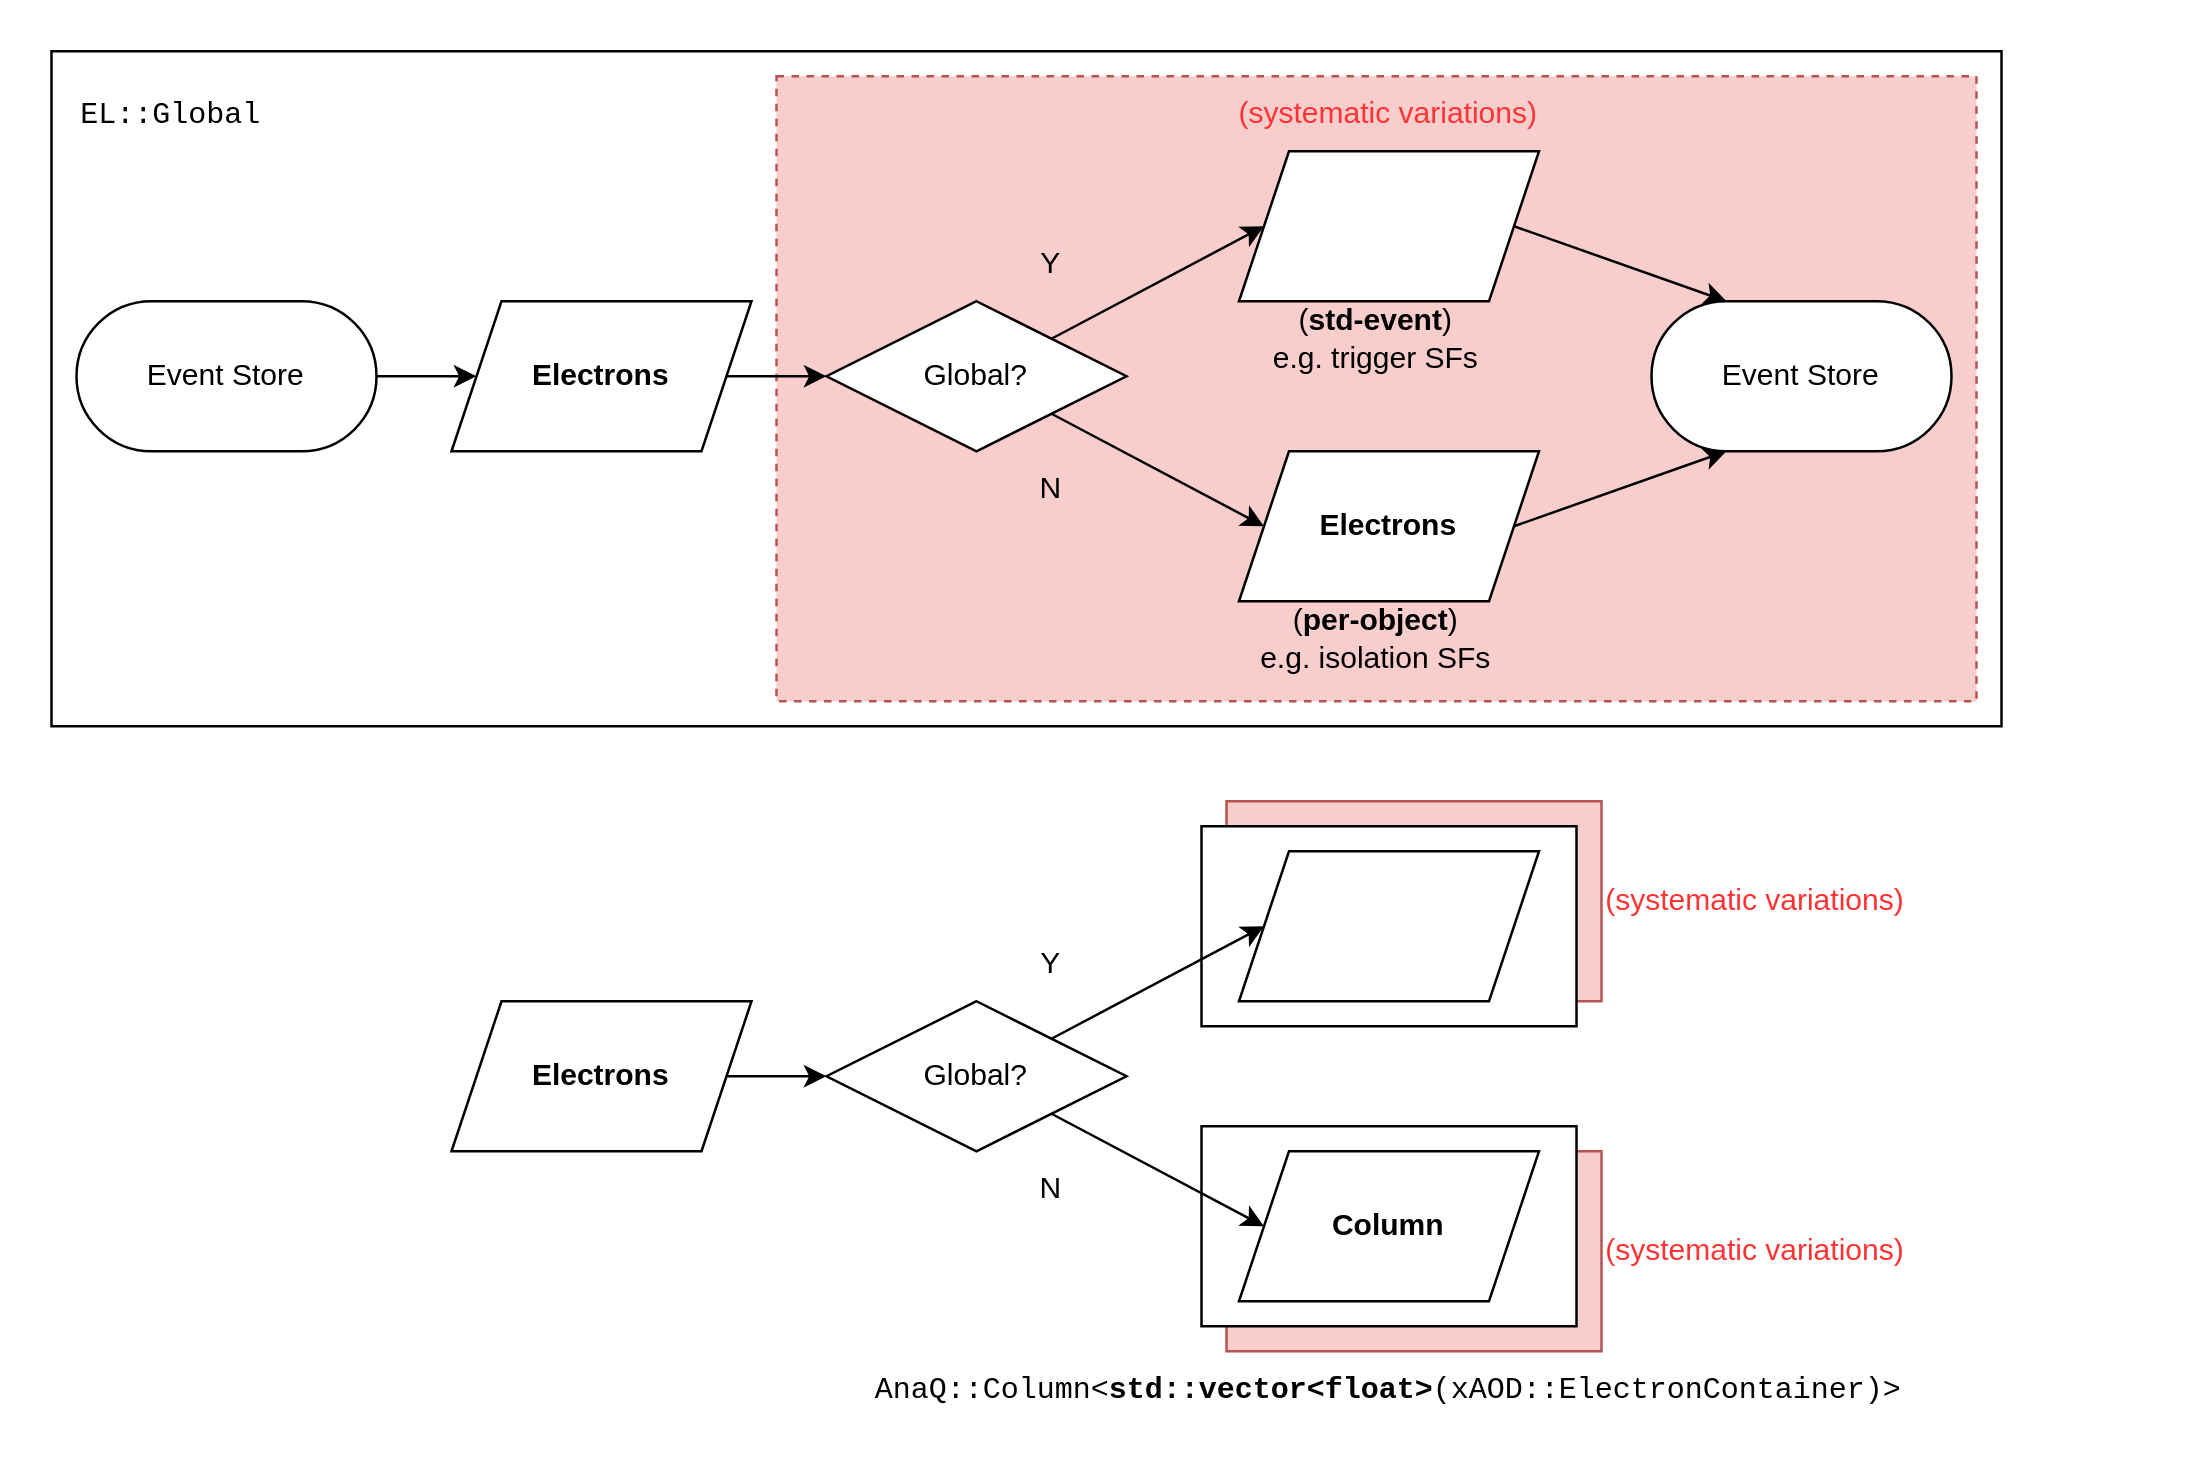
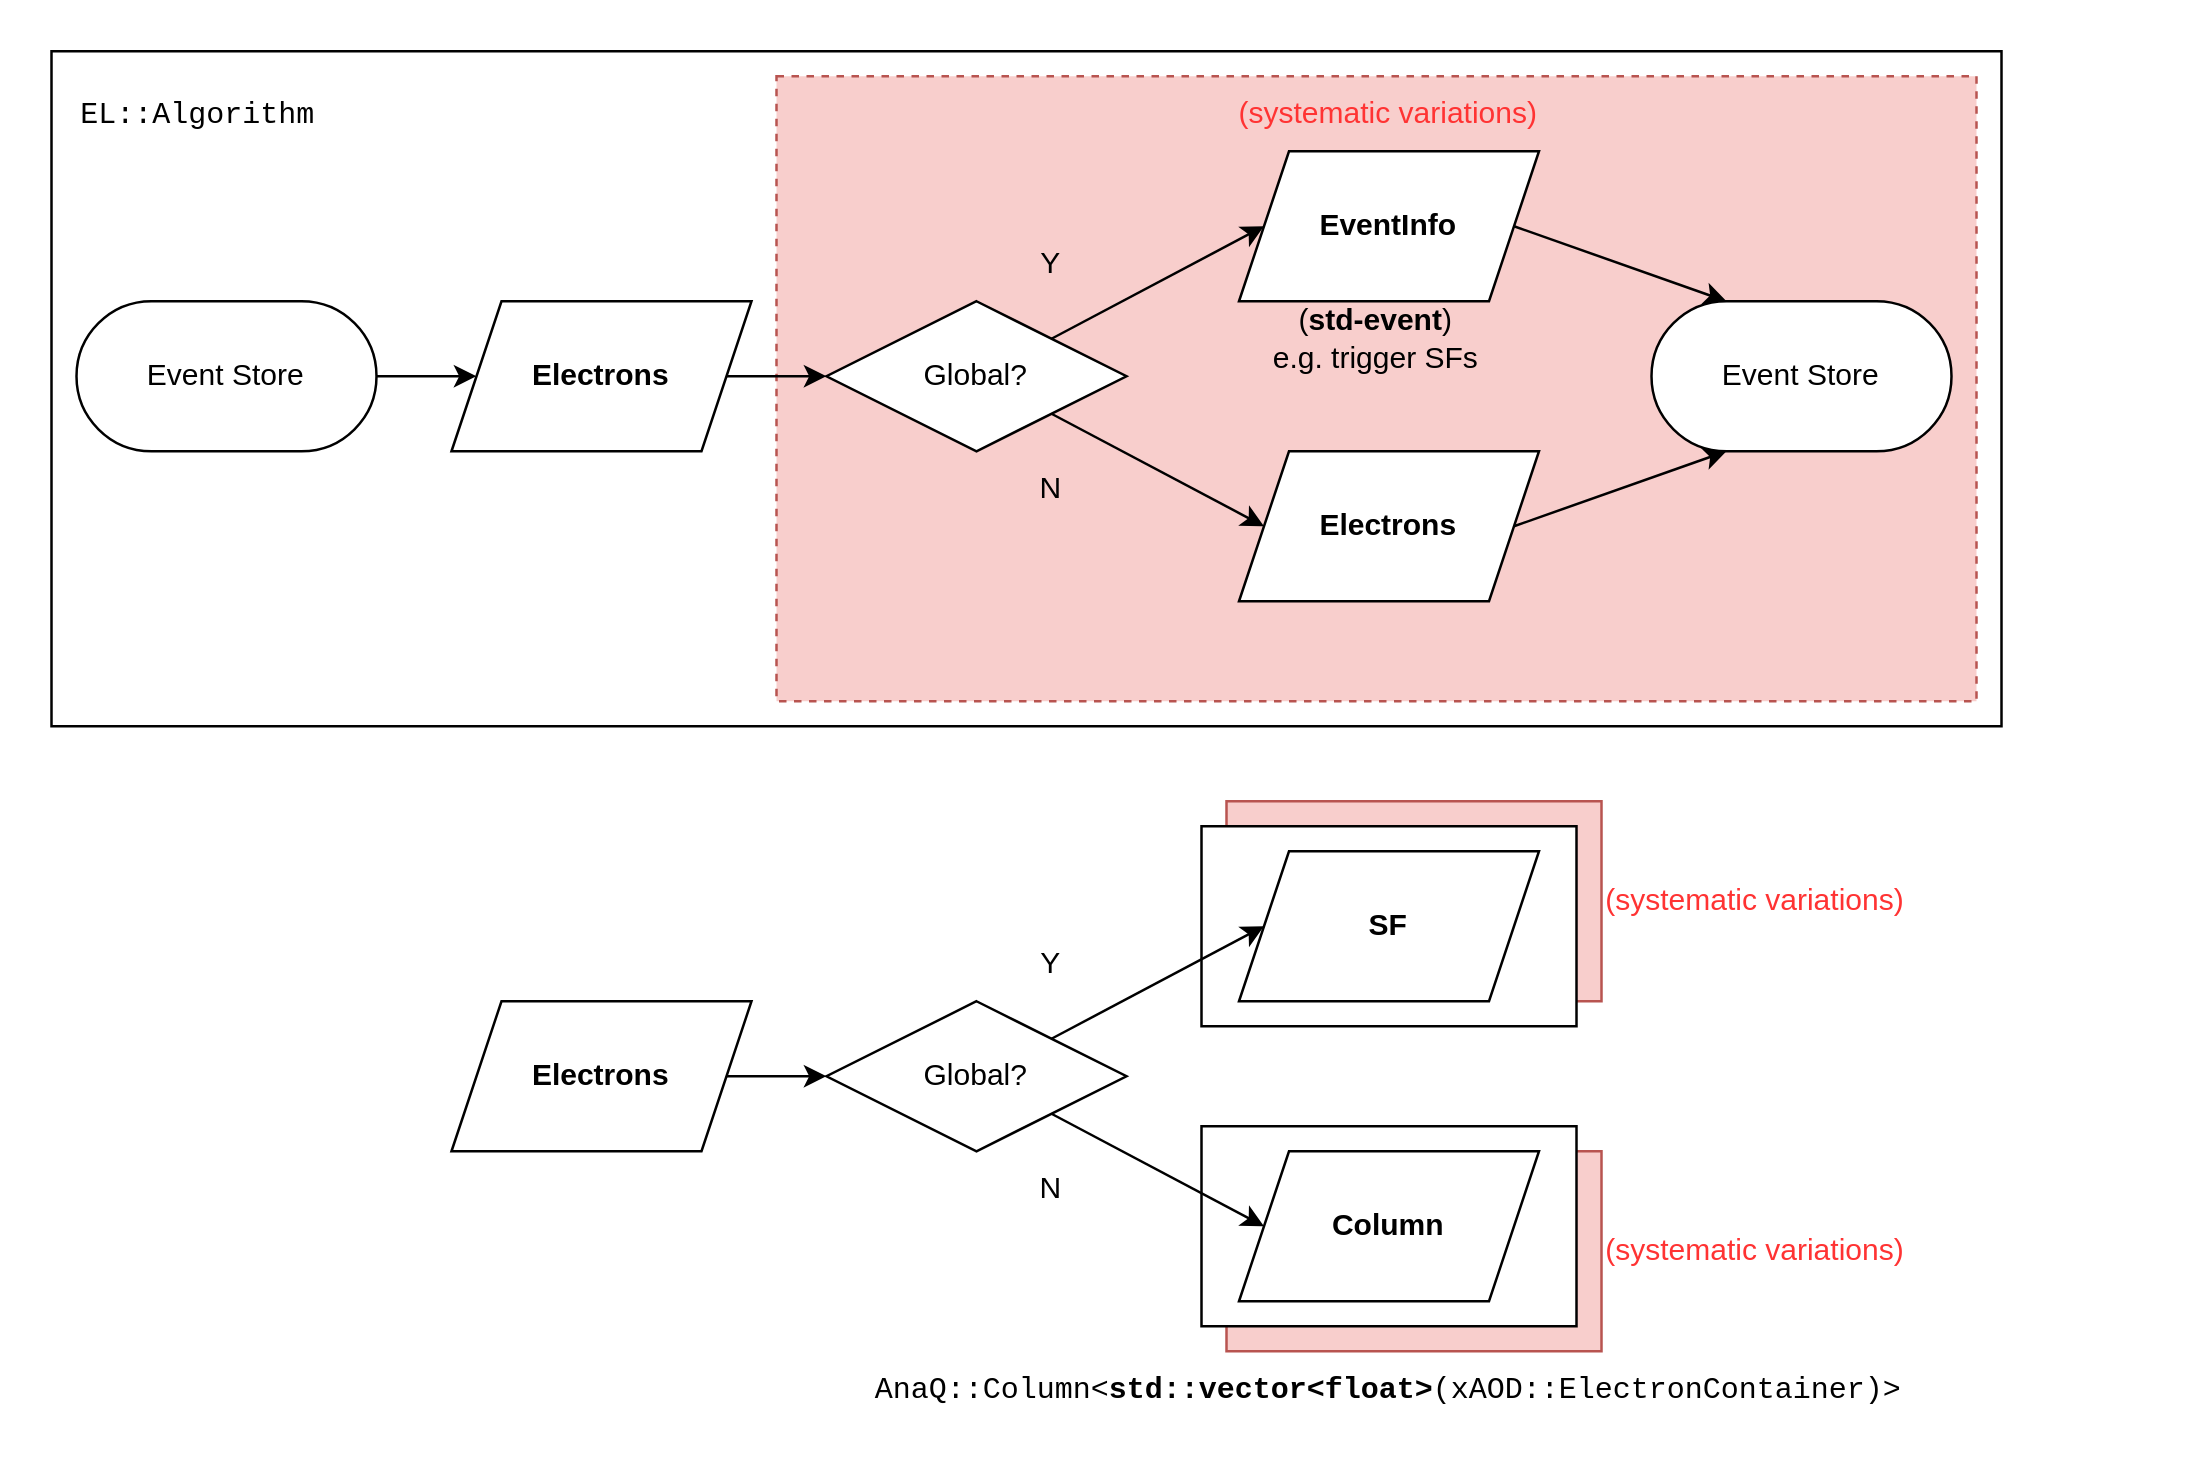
(150, 114) -> (175, 114)
none -> (1389, 226)
(1376, 639) -> none
none -> (1389, 926)
